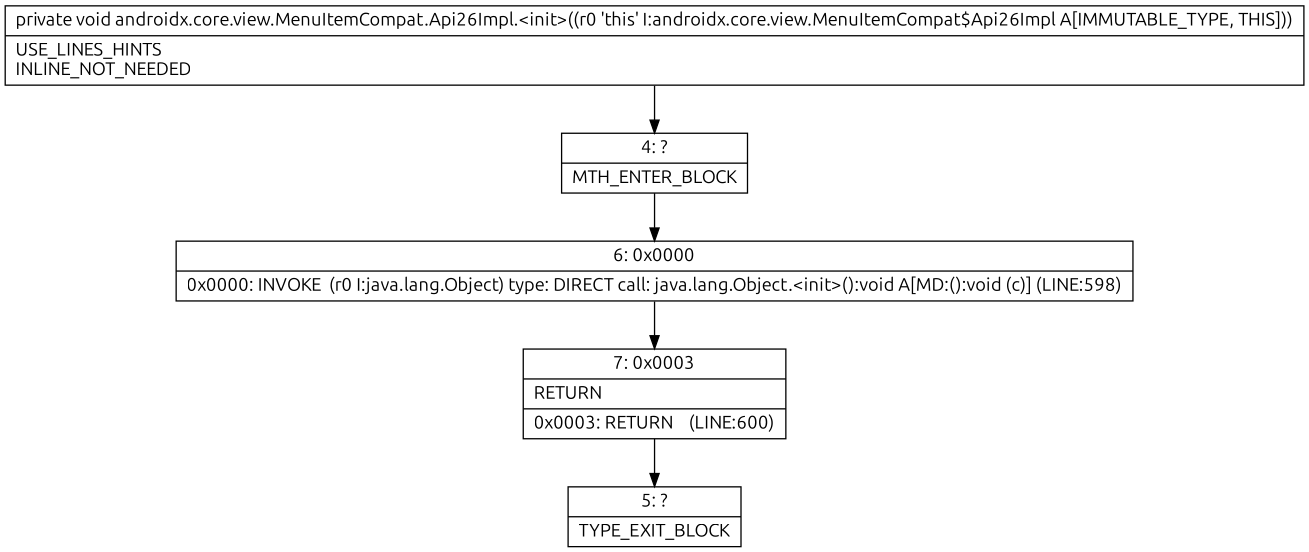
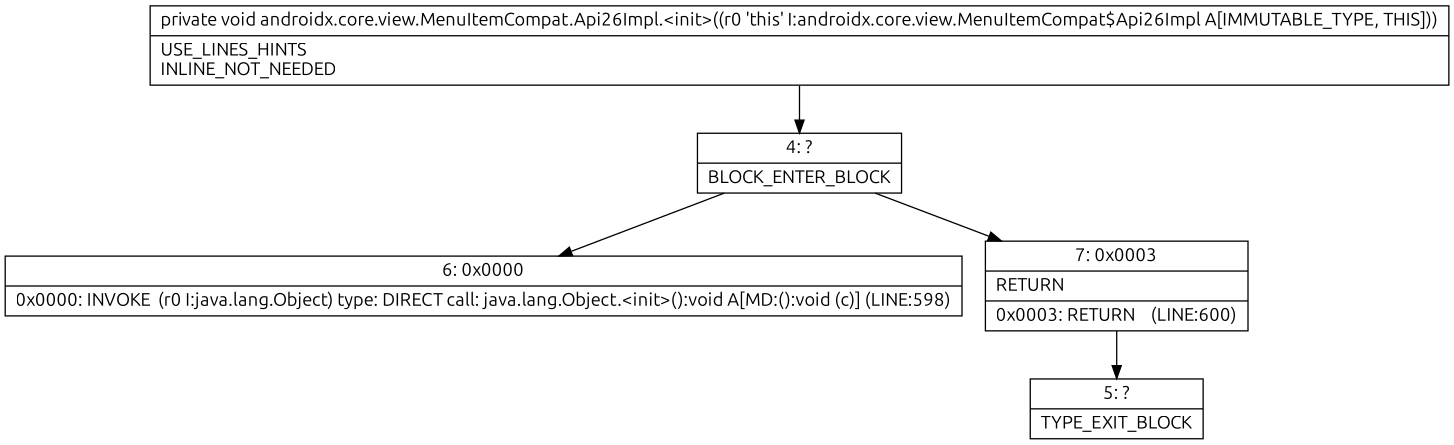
(655, 177) -> (799, 177)
(655, 319) -> (932, 215)
